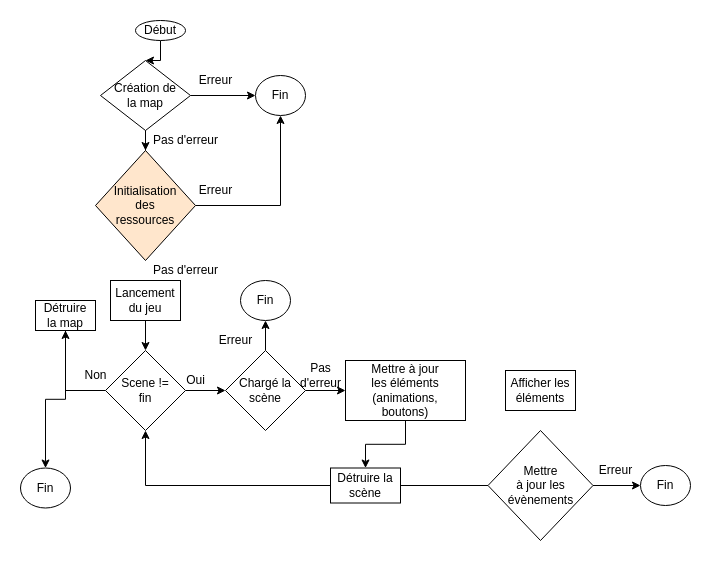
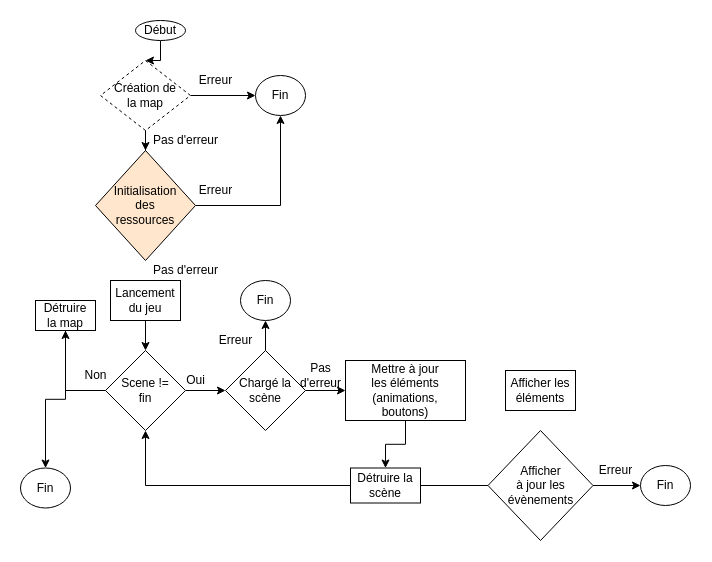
(146, 96) -> (146, 96)
(366, 486) -> (386, 486)
(541, 486) -> (541, 486)
